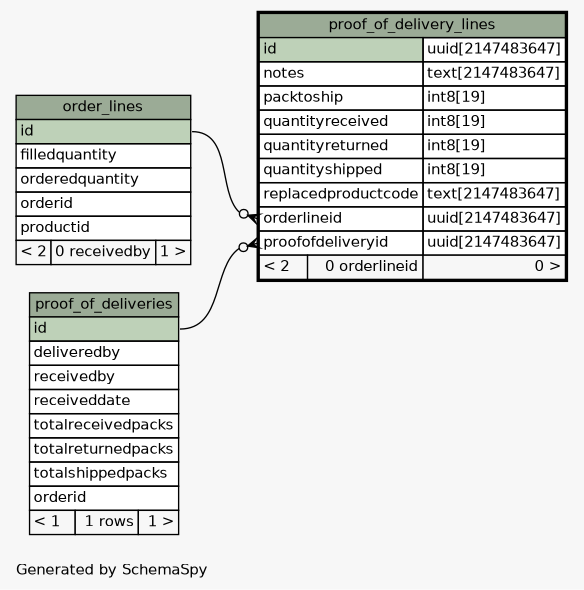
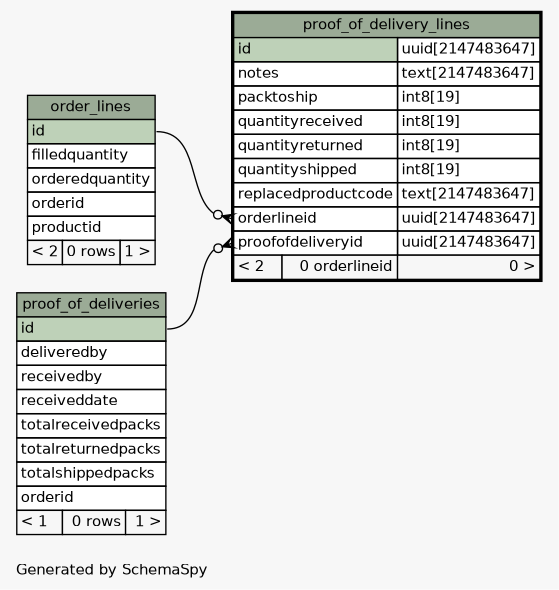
(103, 252) -> (91, 252)
(109, 522) -> (97, 522)
